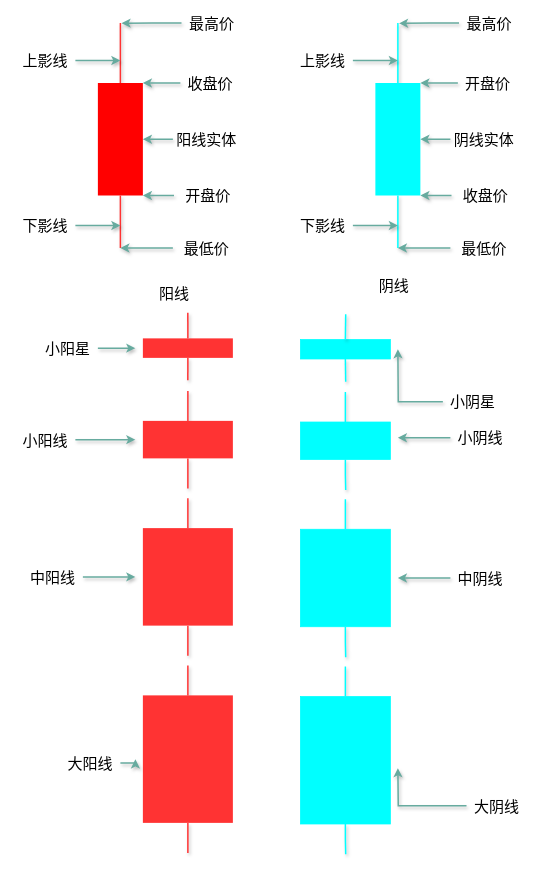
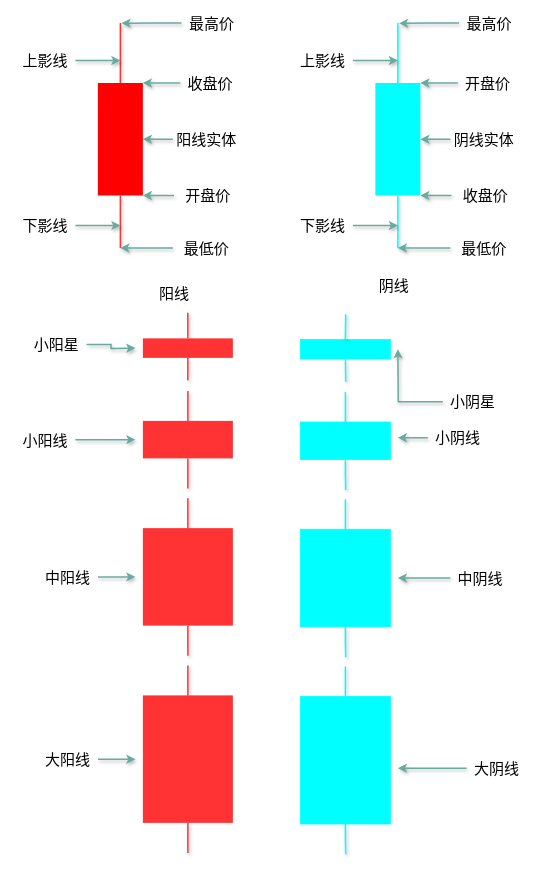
(68, 348) -> (57, 344)
(480, 438) -> (458, 438)
(53, 577) -> (68, 577)
(90, 763) -> (68, 759)
(497, 806) -> (497, 768)
